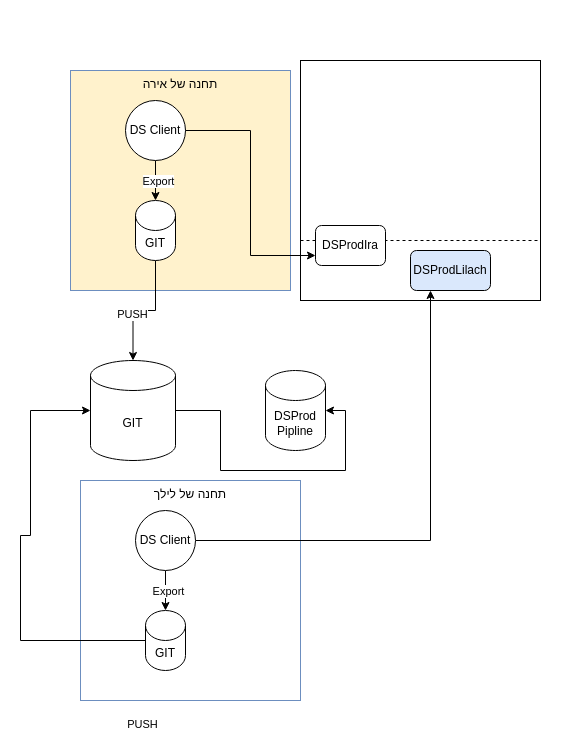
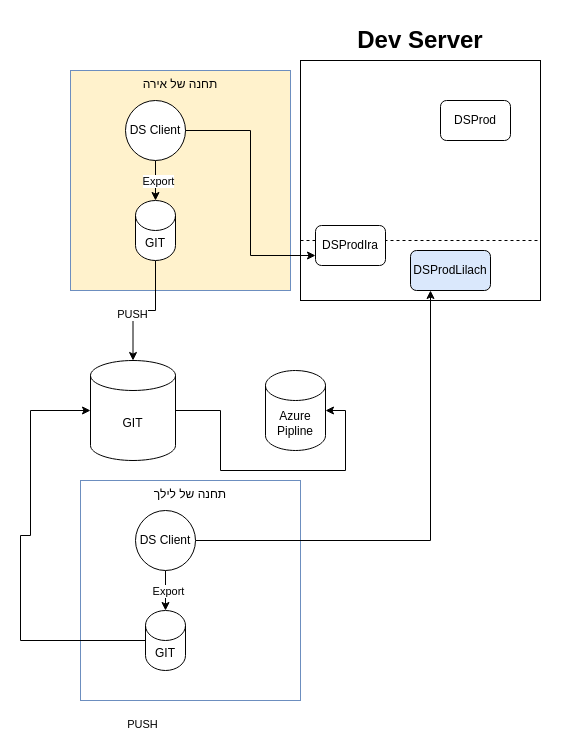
none -> (421, 38)
none -> (476, 121)
(296, 424) -> (296, 424)
